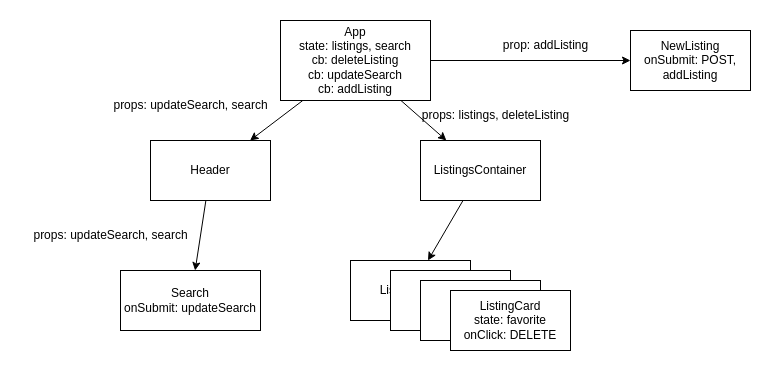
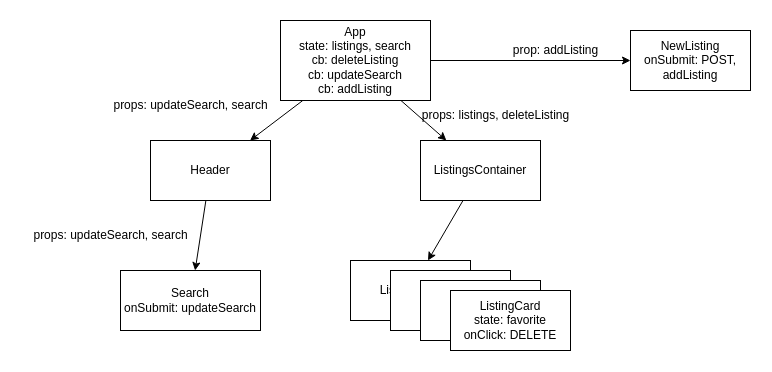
(546, 46) -> (556, 51)
